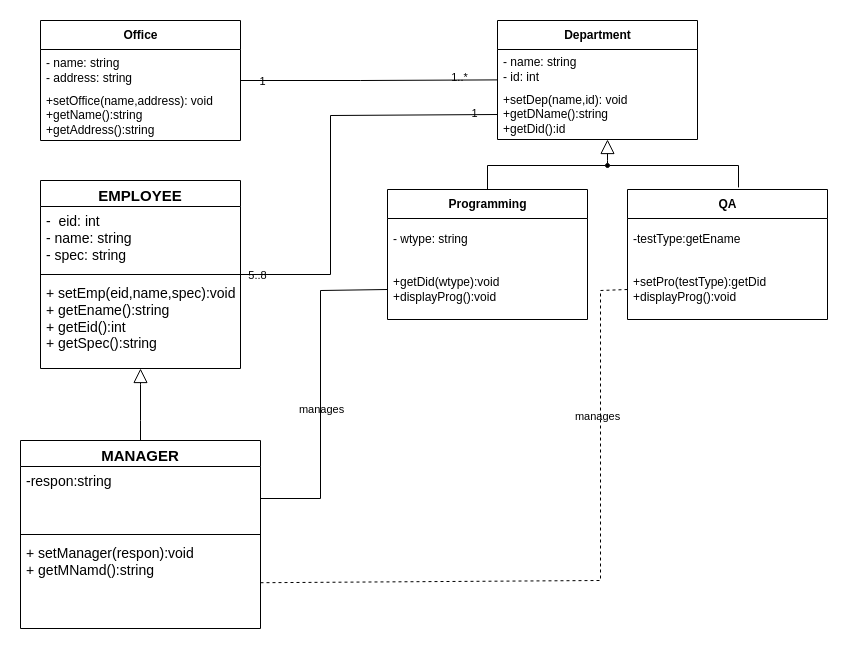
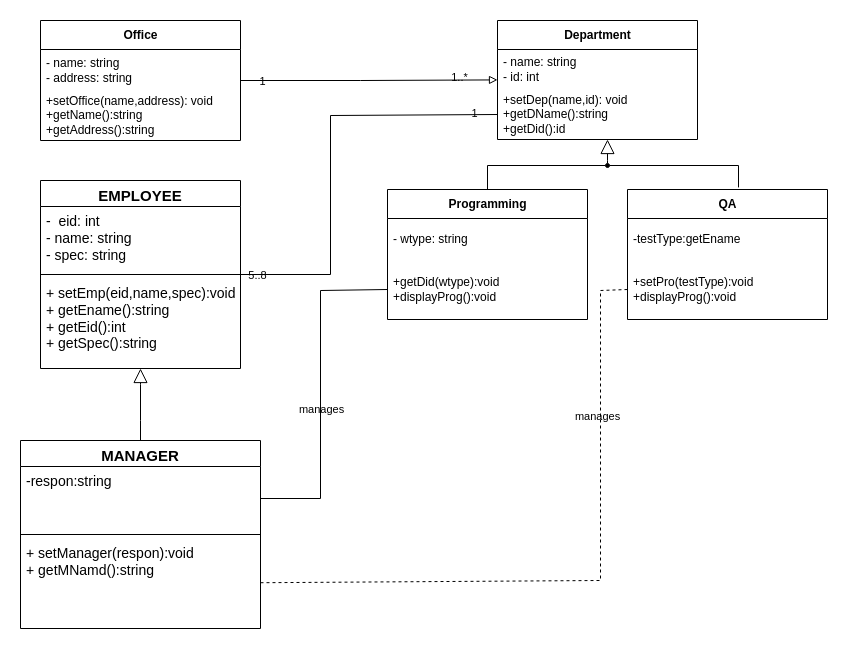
(491, 80) -> (488, 80)
(711, 290) -> (704, 290)
